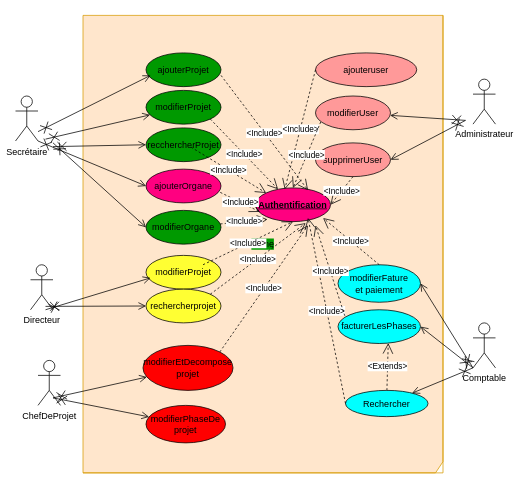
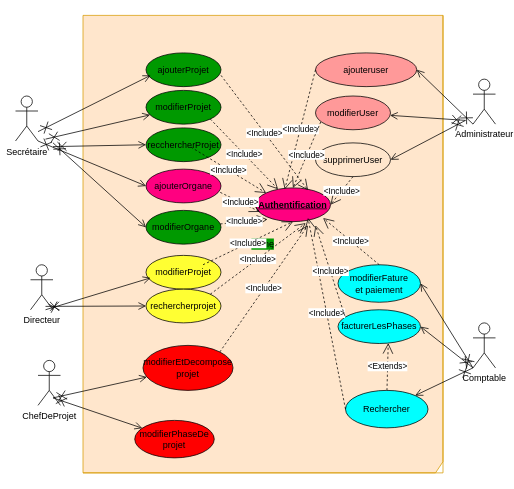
none -> (445, 97)
(353, 160) -> (353, 160)
(387, 404) -> (387, 409)
(186, 424) -> (174, 439)
